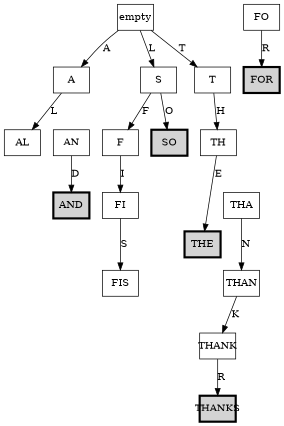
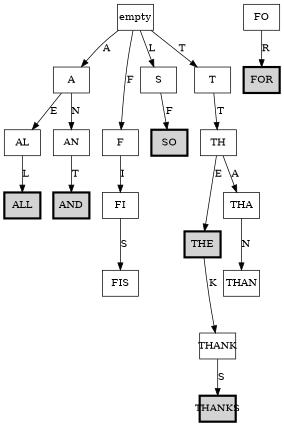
none -> (71, 108)
(141, 108) -> (126, 76)
(54, 111) -> (54, 111)
(169, 111) -> (169, 111)
(221, 111) -> (221, 111)
none -> (229, 171)
(76, 174) -> (76, 174)
none -> (22, 205)
(231, 311) -> (208, 292)
(221, 377) -> (221, 377)
